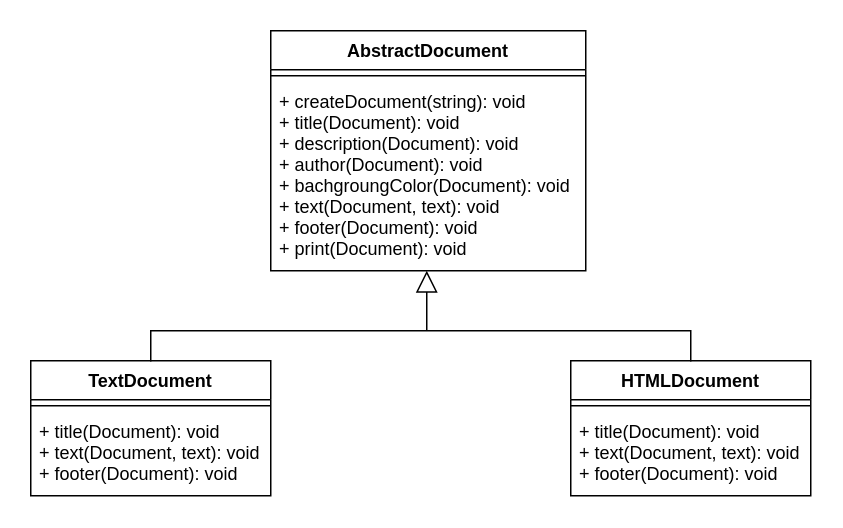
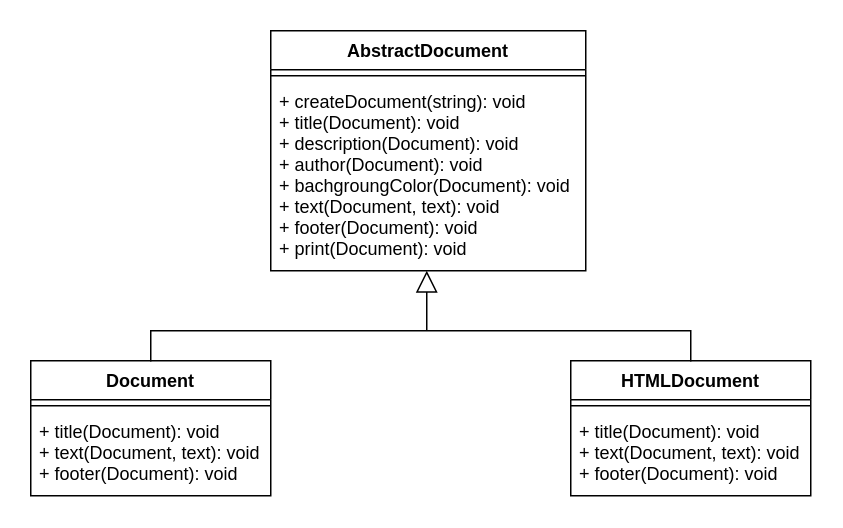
(150, 381) -> (150, 381)
